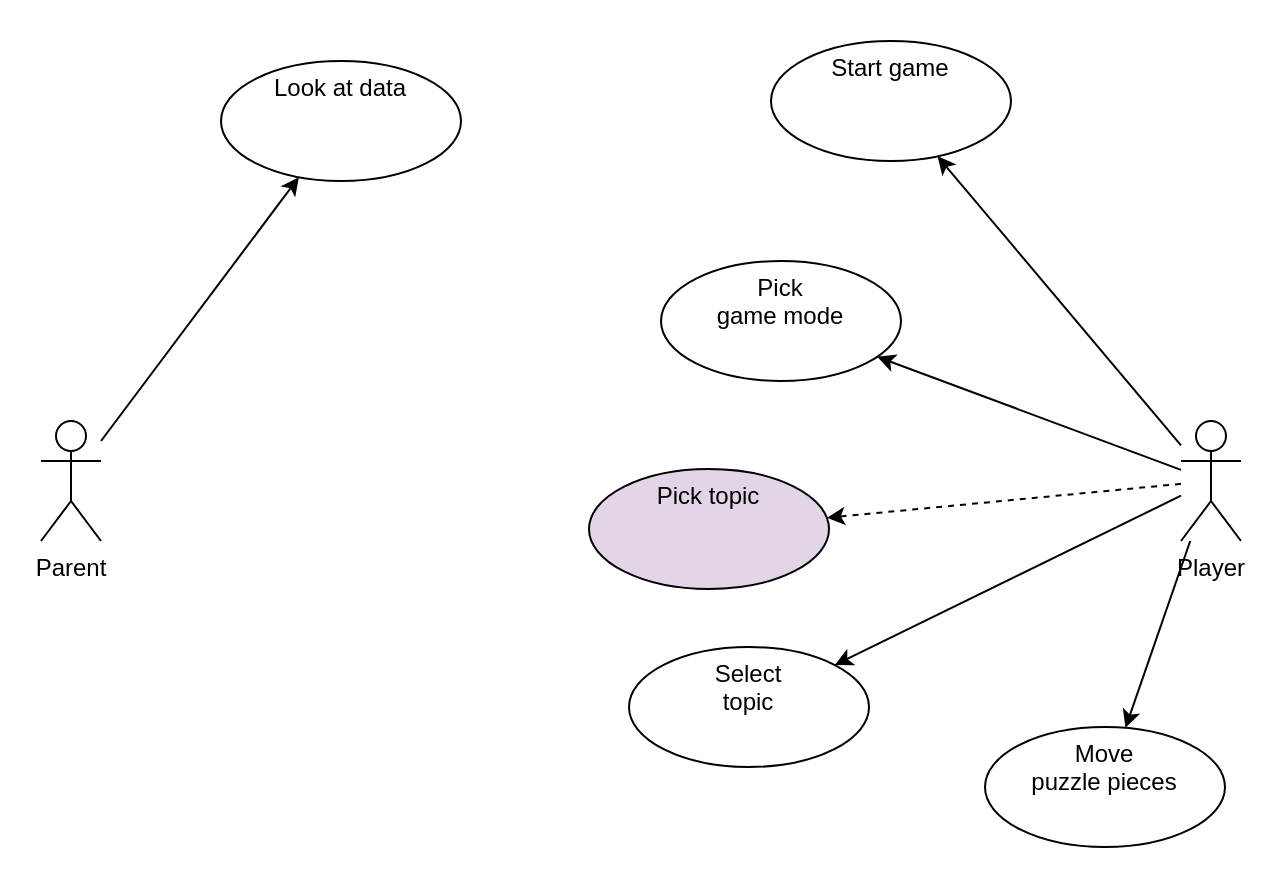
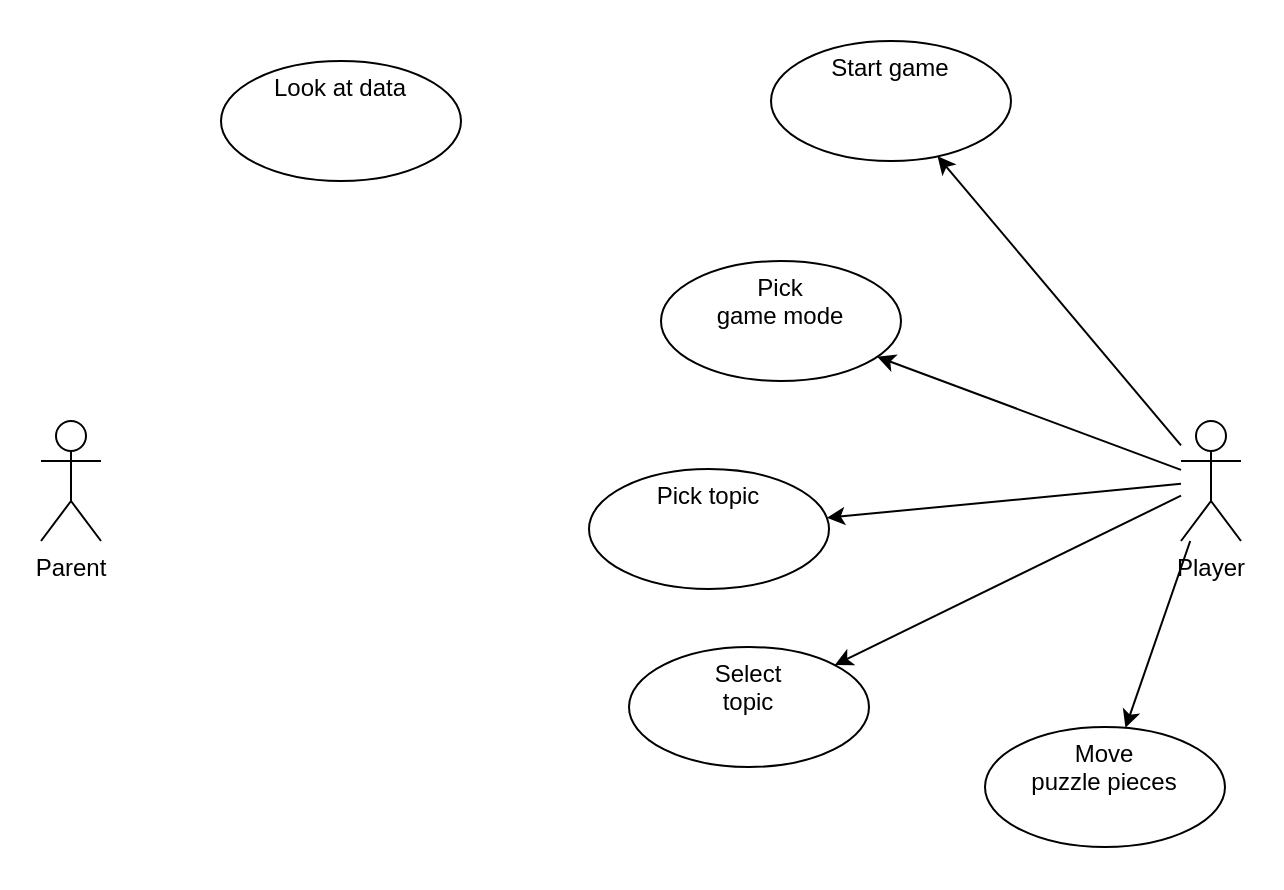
(196, 315) -> none
(1009, 500) -> (1009, 500)
(709, 529) -> (709, 529)
